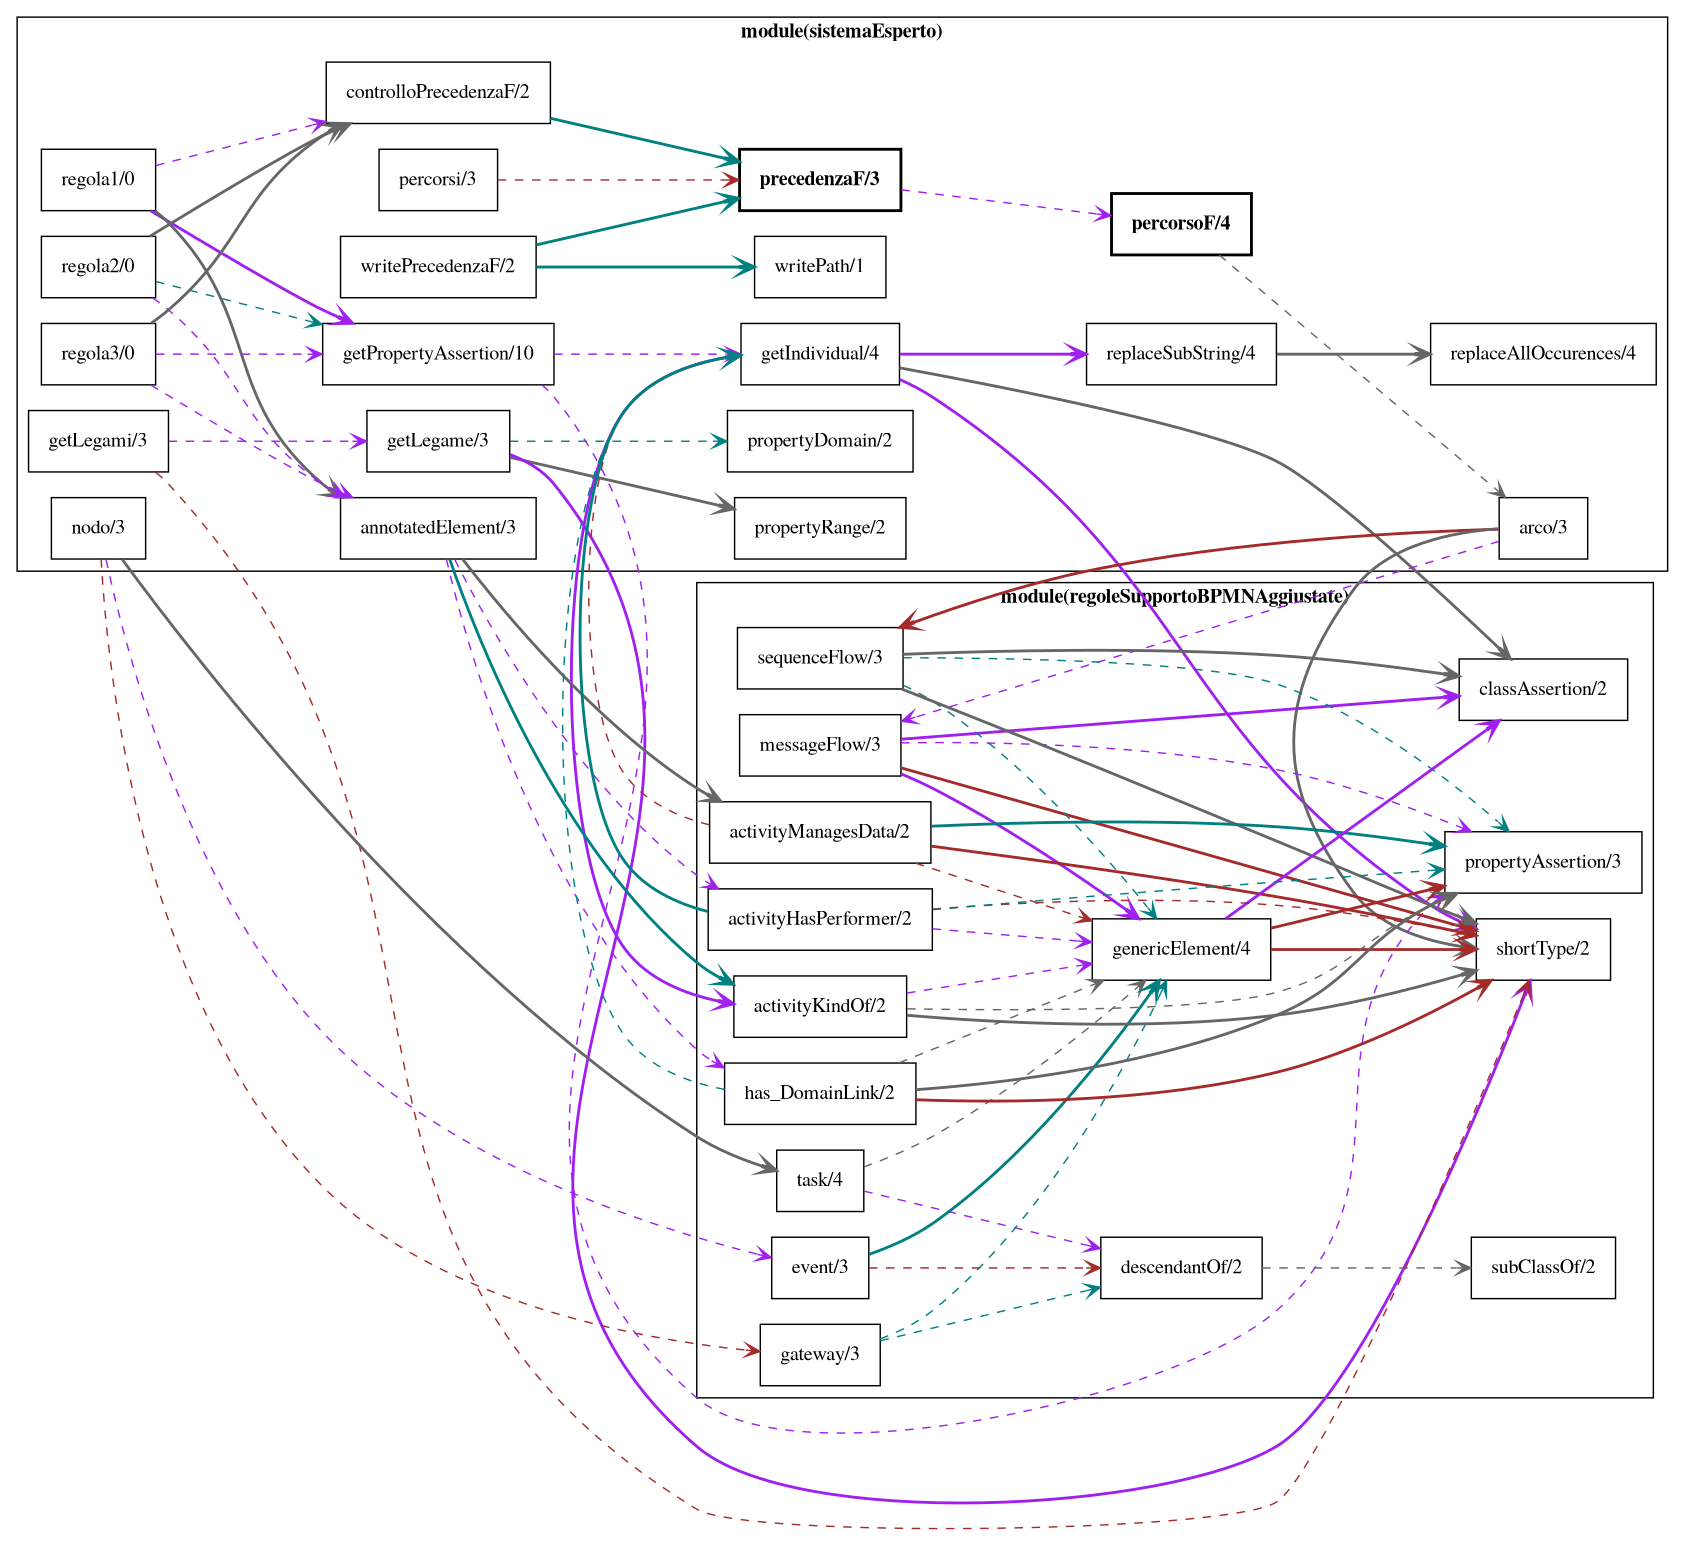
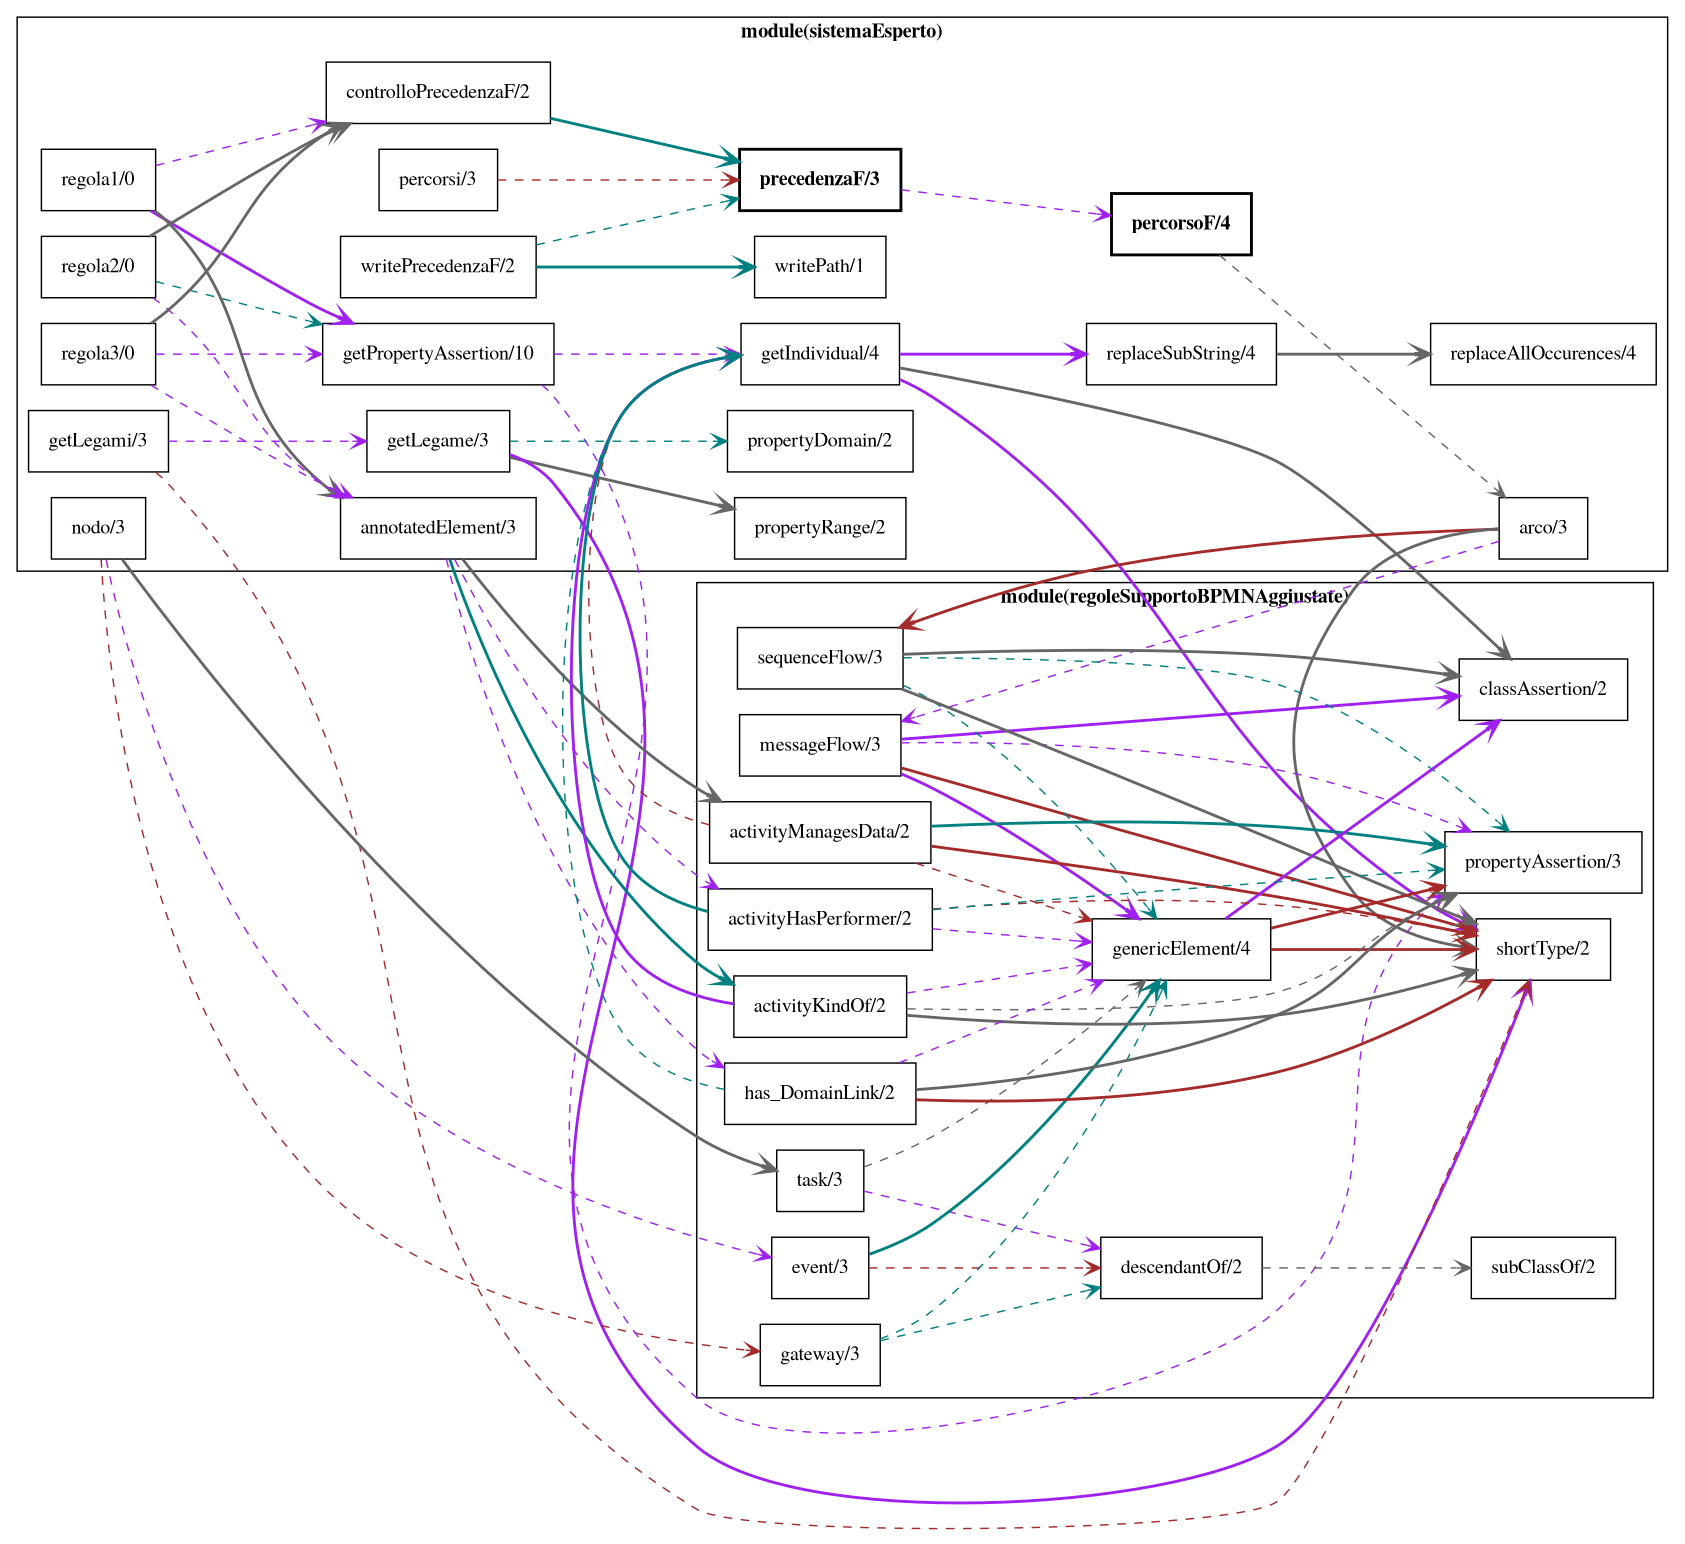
(631, 223) -> (631, 223)
(573, 709) -> (572, 703)
(980, 1030) -> (980, 1030)
(820, 1181) -> (820, 1181)
